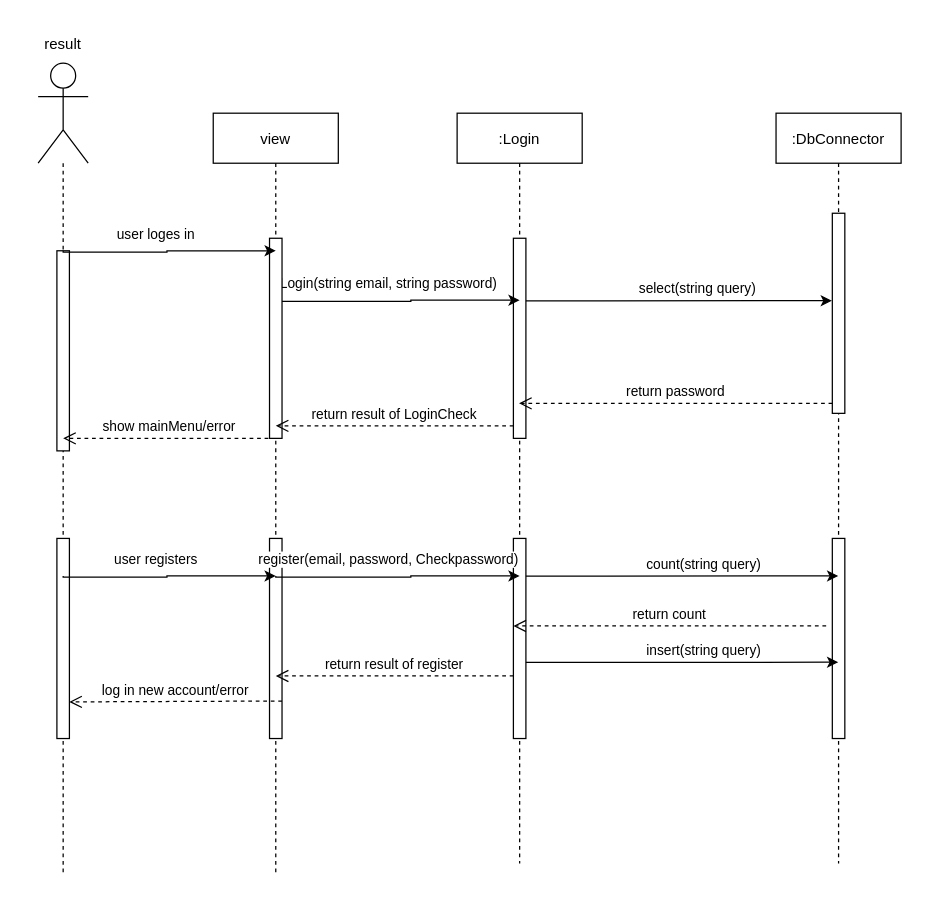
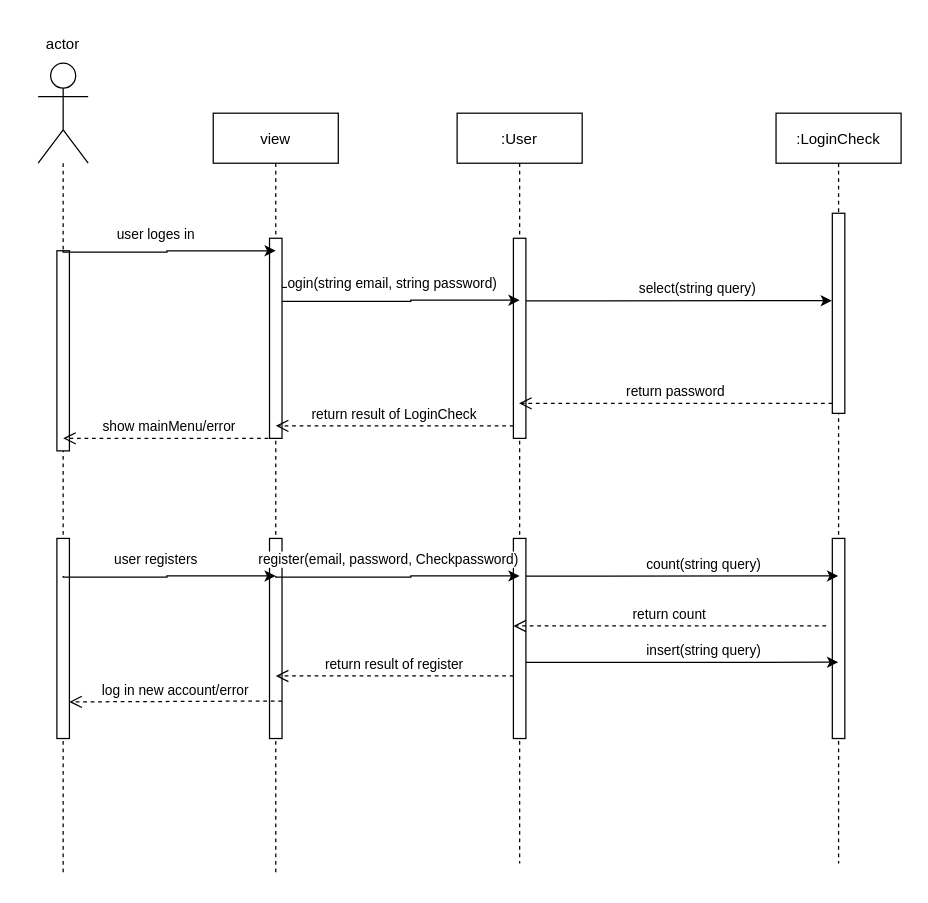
(63, 44) -> (63, 44)
(519, 139) -> (519, 139)
(838, 139) -> (838, 139)
